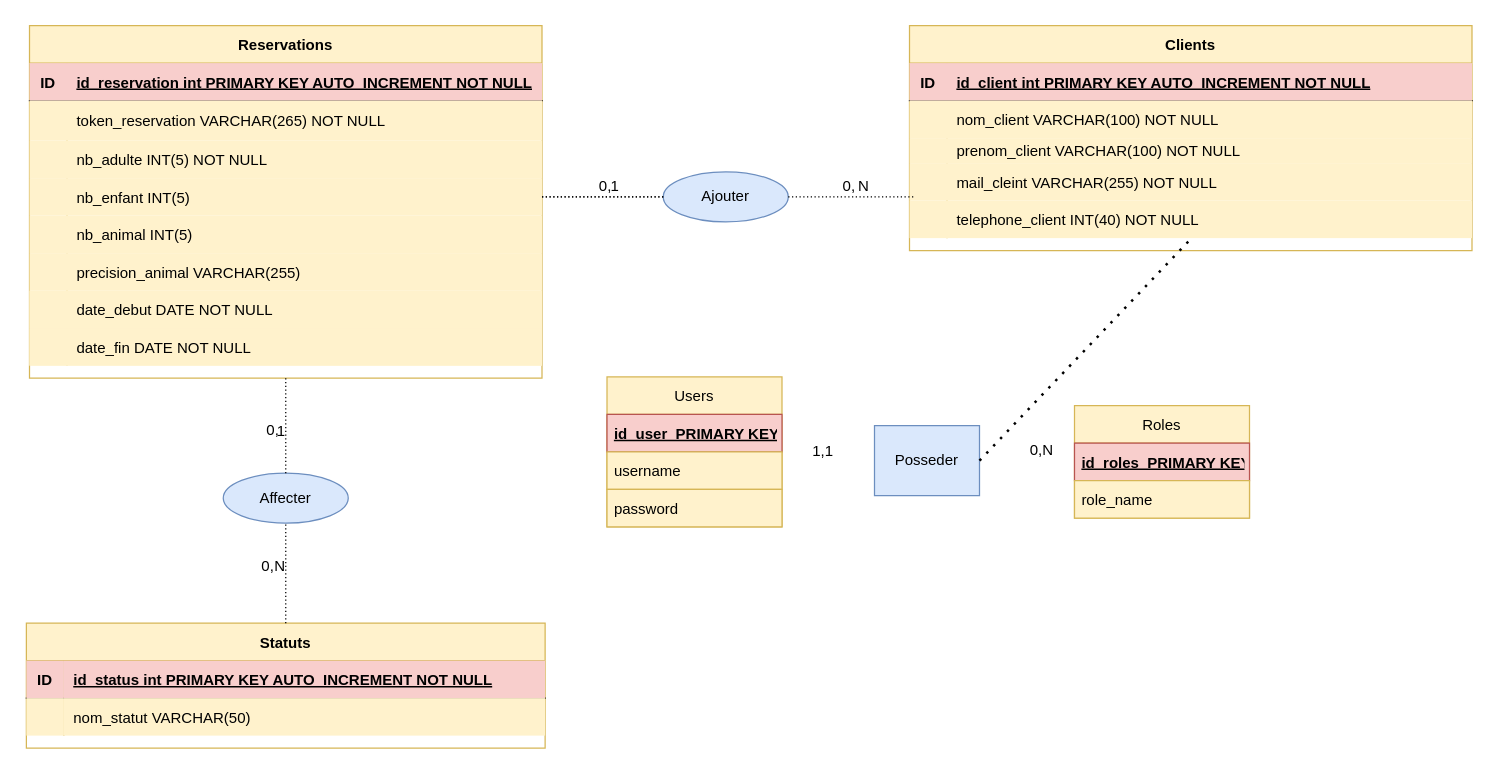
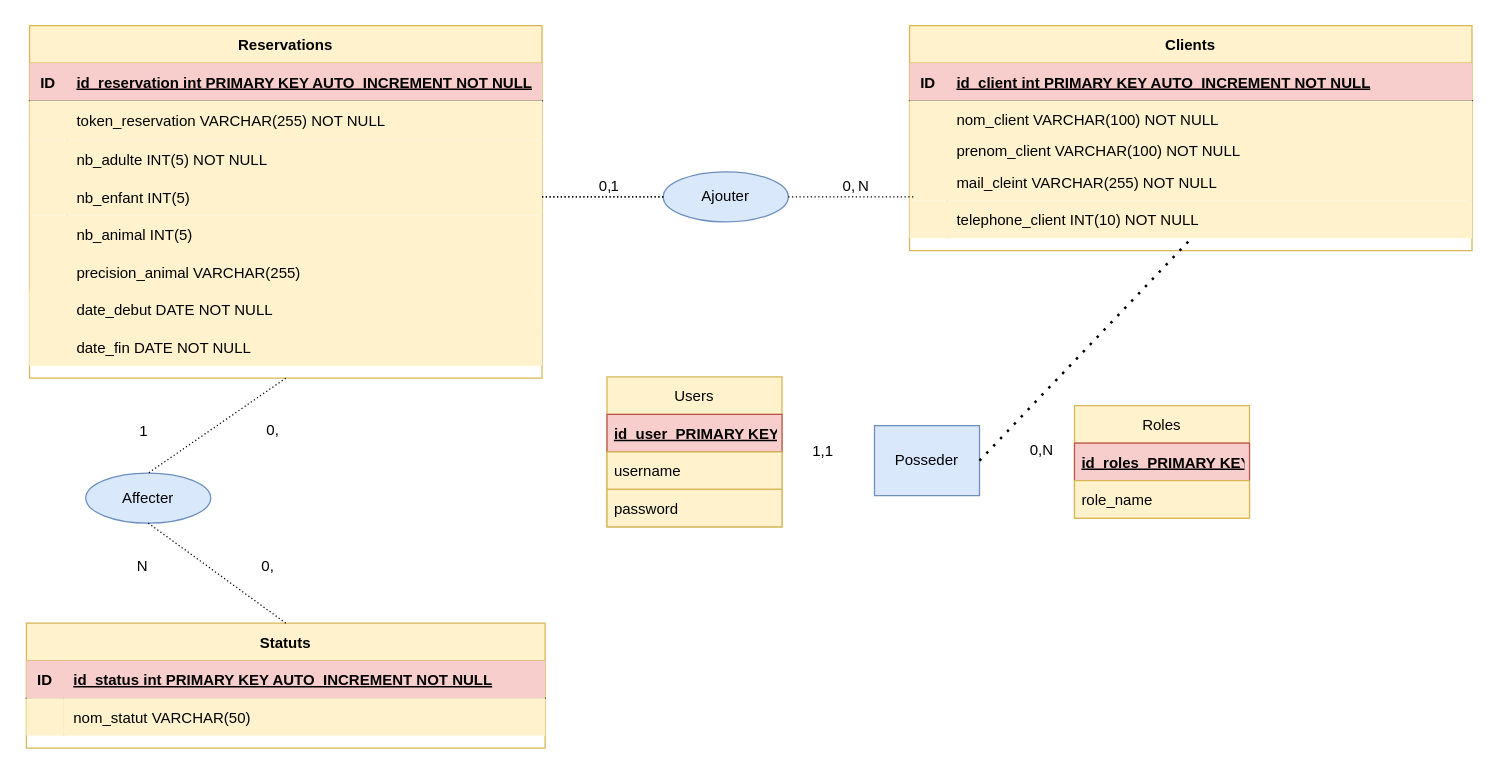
(232, 121) -> (232, 121)
(1083, 220) -> (1083, 220)
(286, 498) -> (148, 498)
